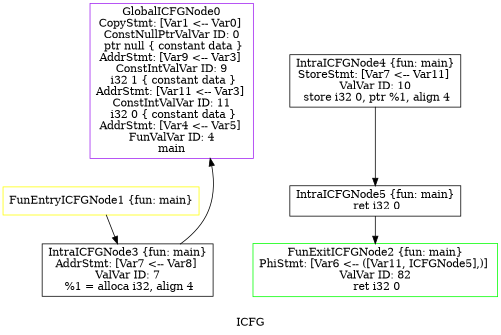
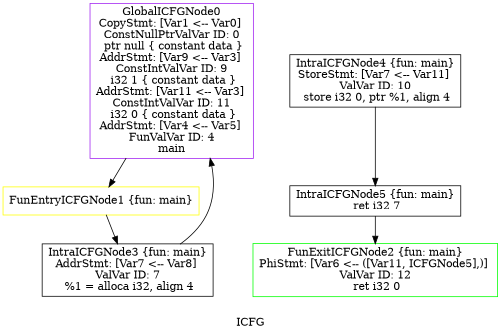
none -> (119, 169)
(375, 206) -> (375, 206)
(375, 275) -> (375, 275)
